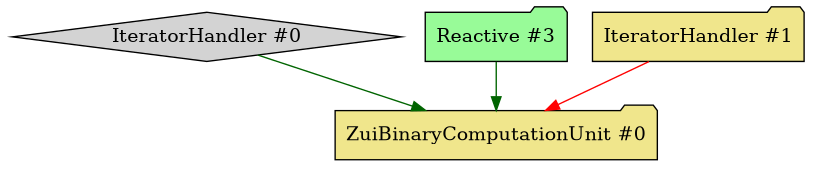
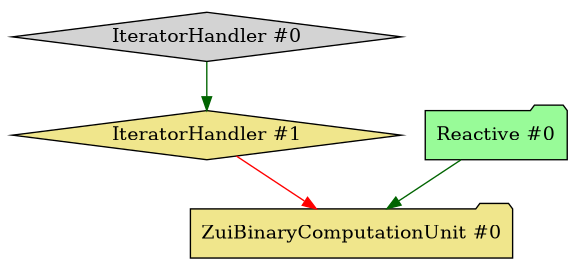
(496, 37) -> (496, 135)
(698, 37) -> (207, 135)
(335, 81) -> (207, 79)
